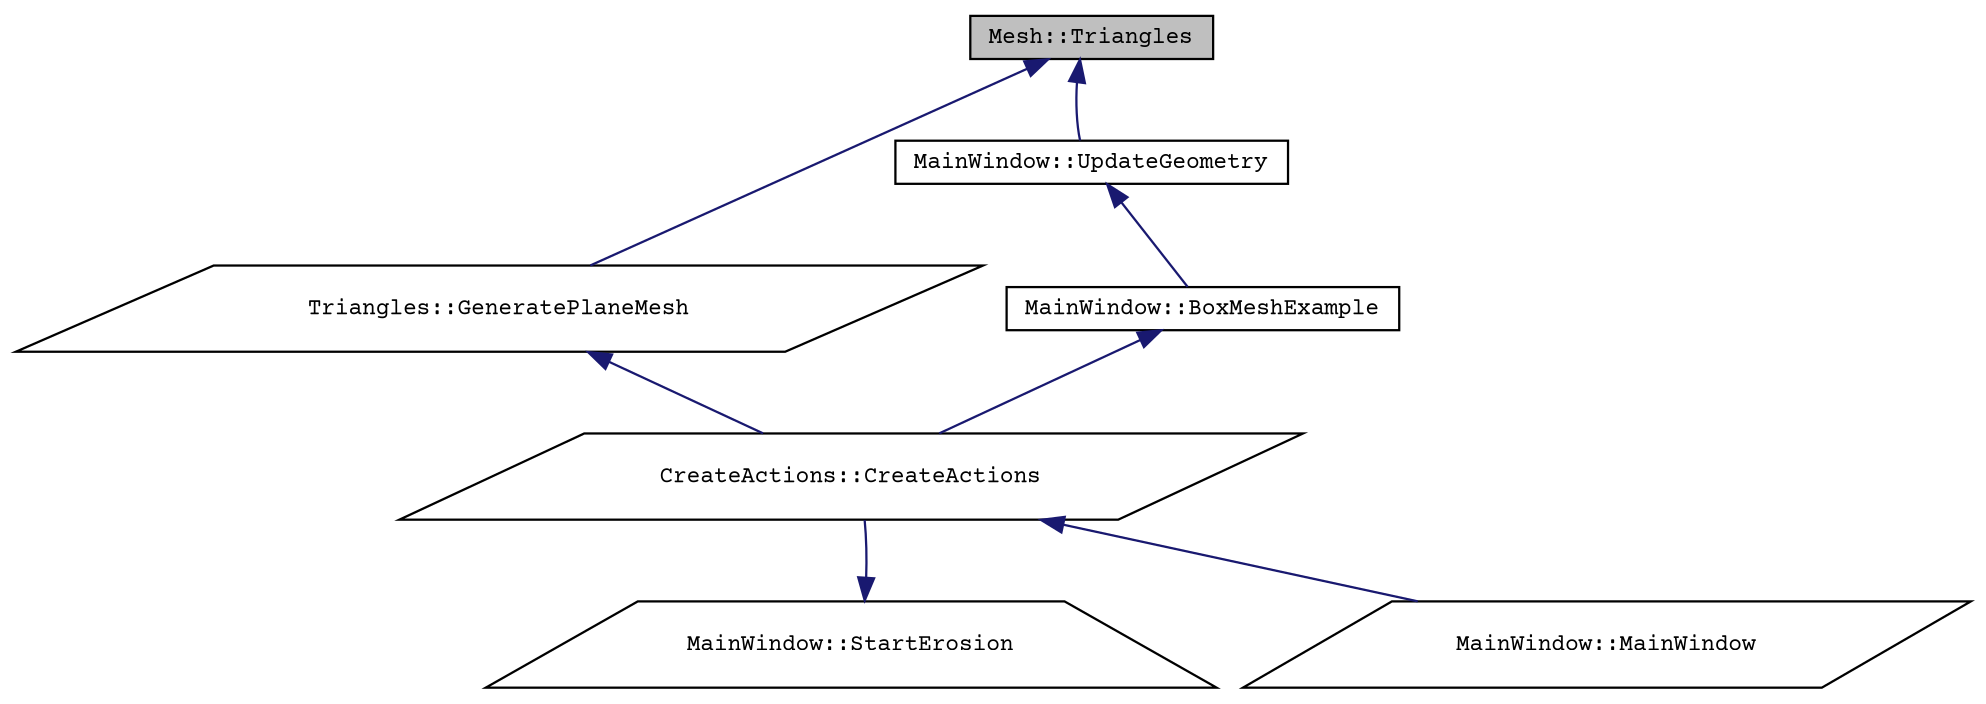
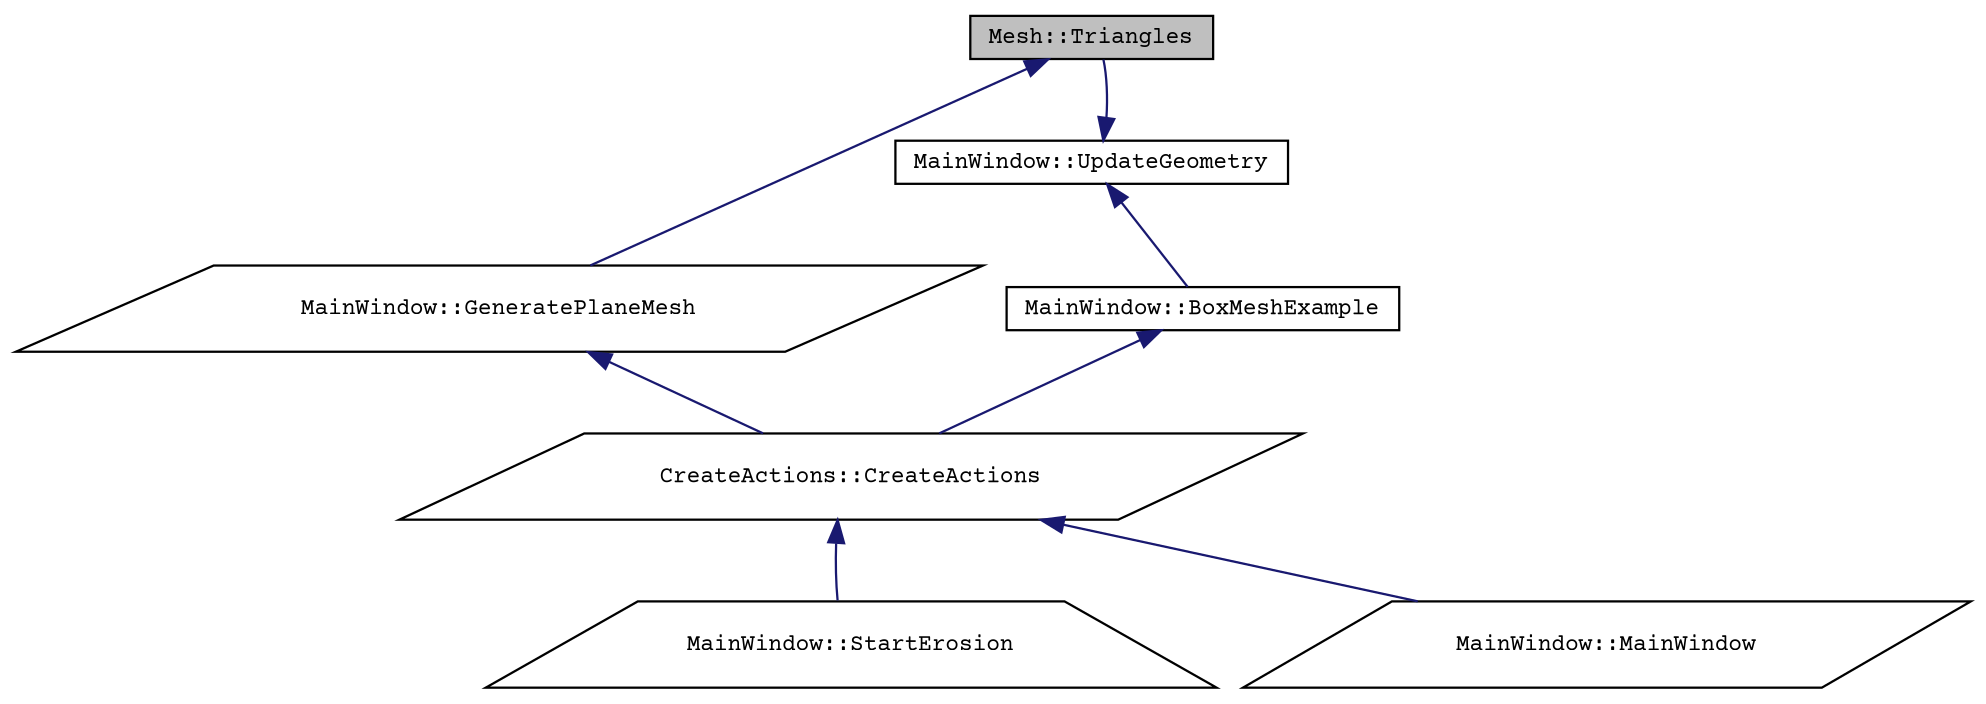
(1077, 112) -> (1107, 89)
(499, 309) -> (499, 309)
(866, 549) -> (836, 572)
